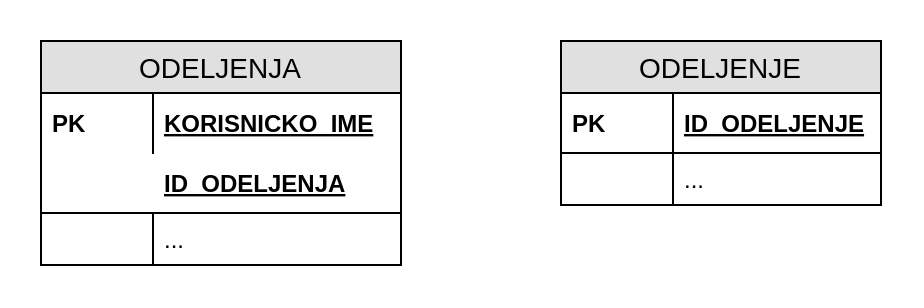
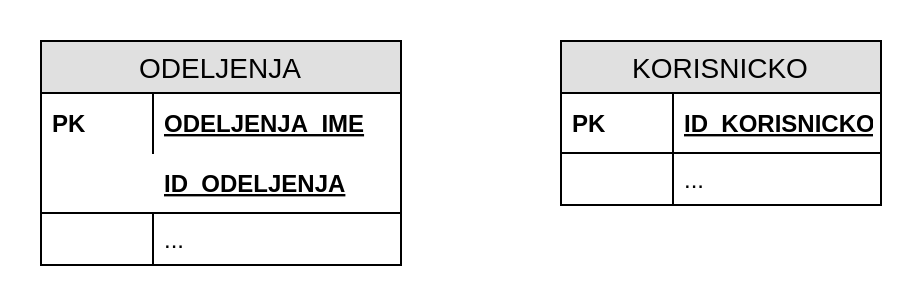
(720, 69) -> (720, 69)
(258, 124) -> (251, 124)
(765, 124) -> (771, 124)
